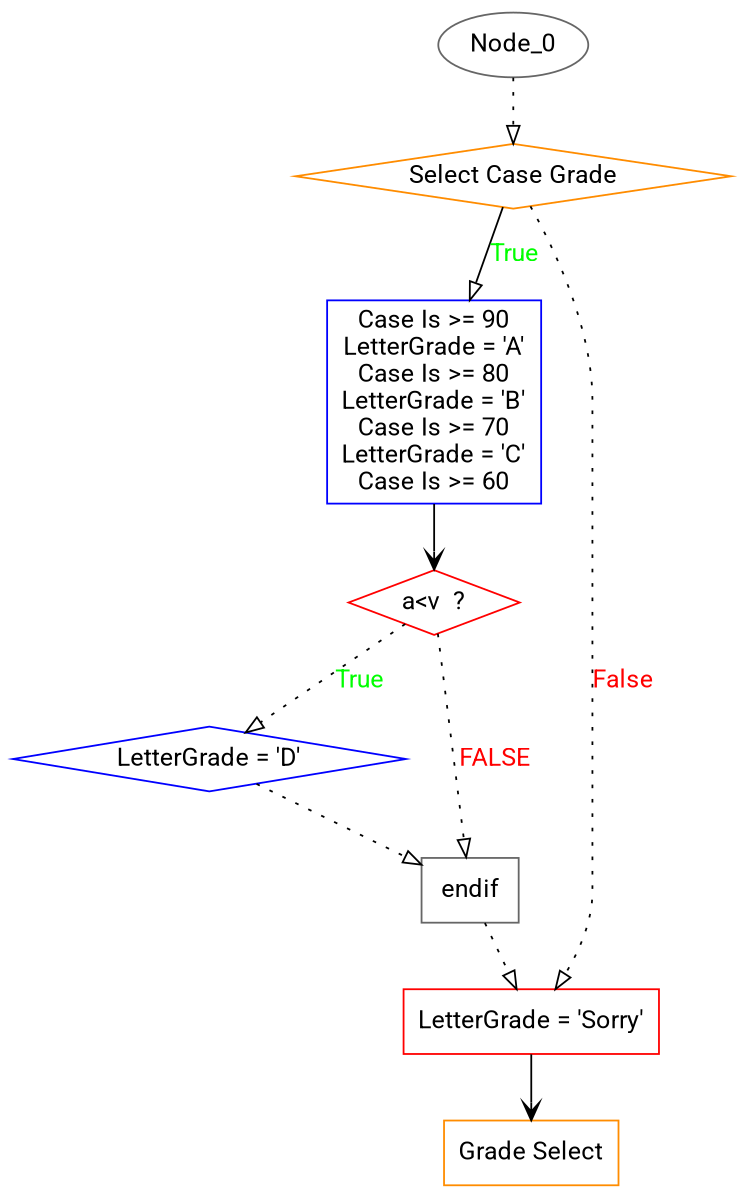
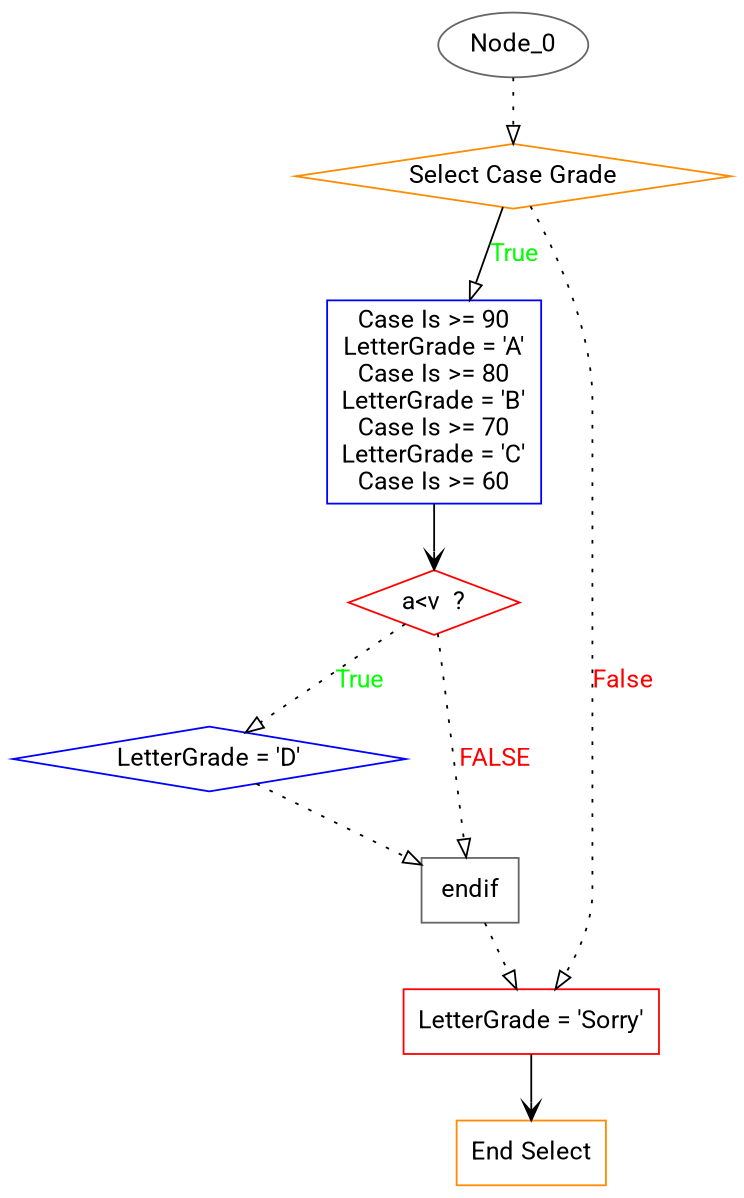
(531, 1153) -> (531, 1153)
